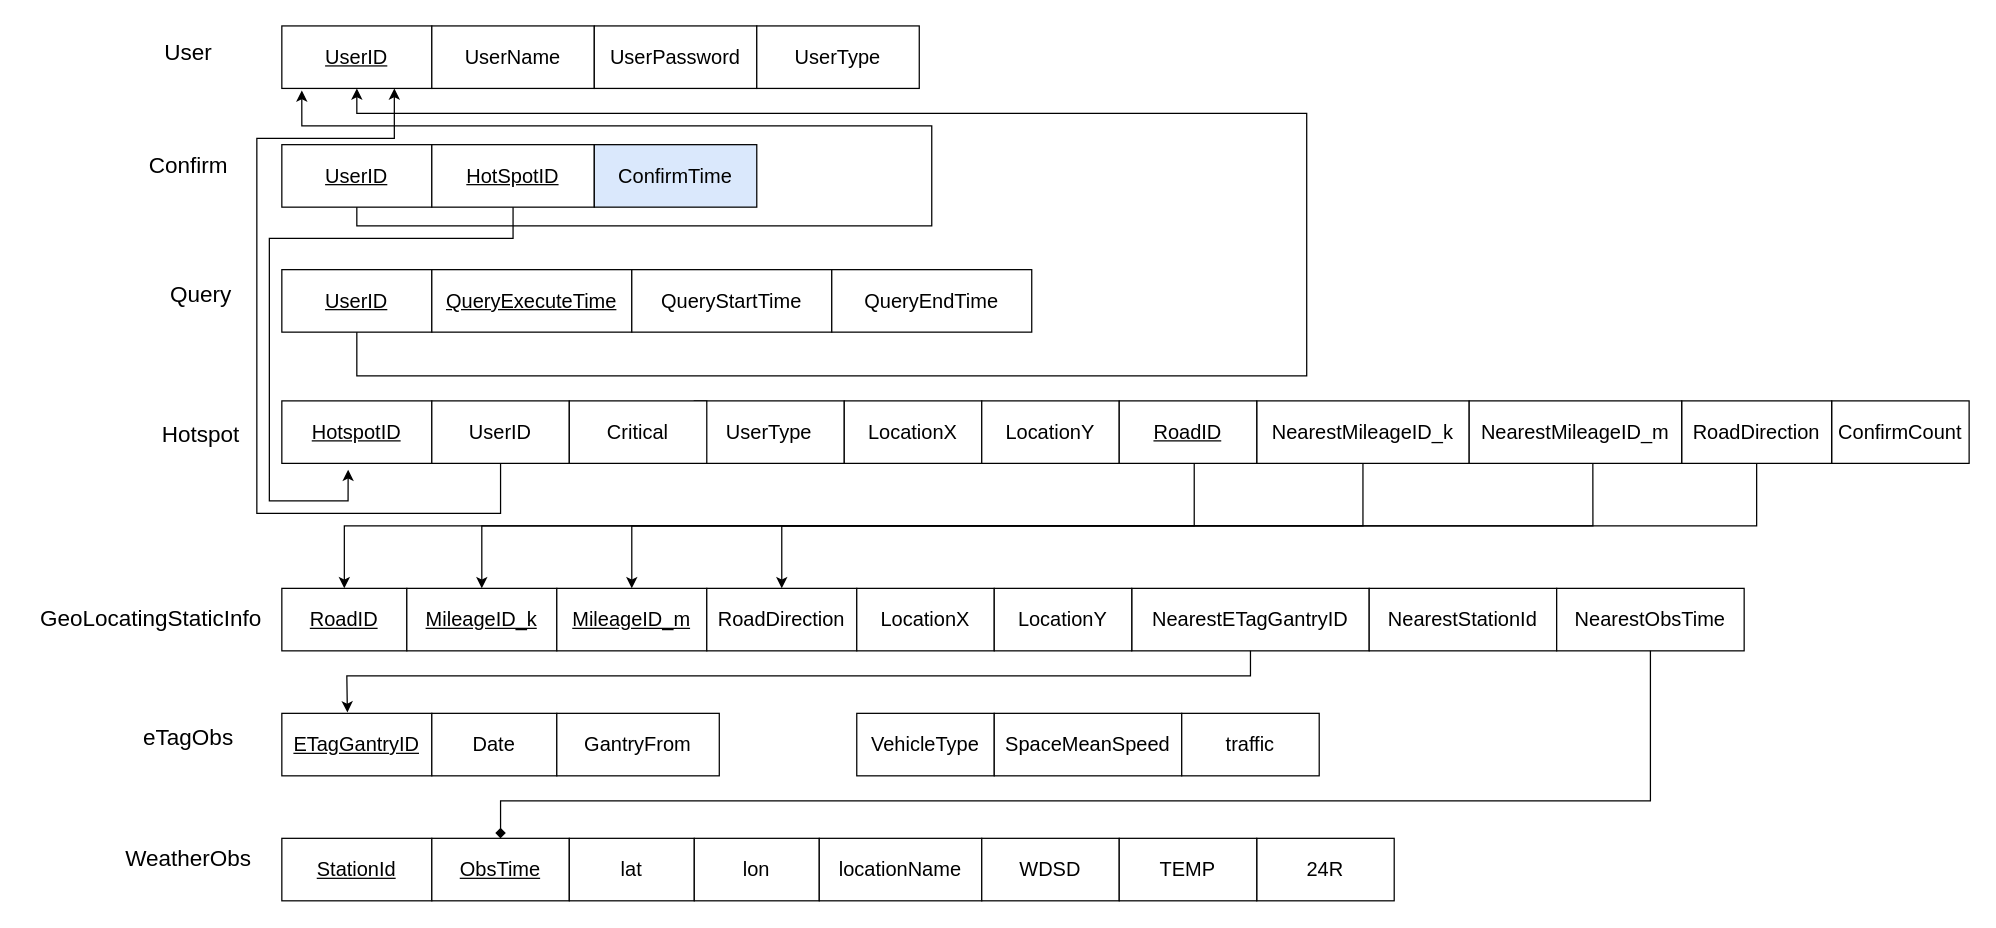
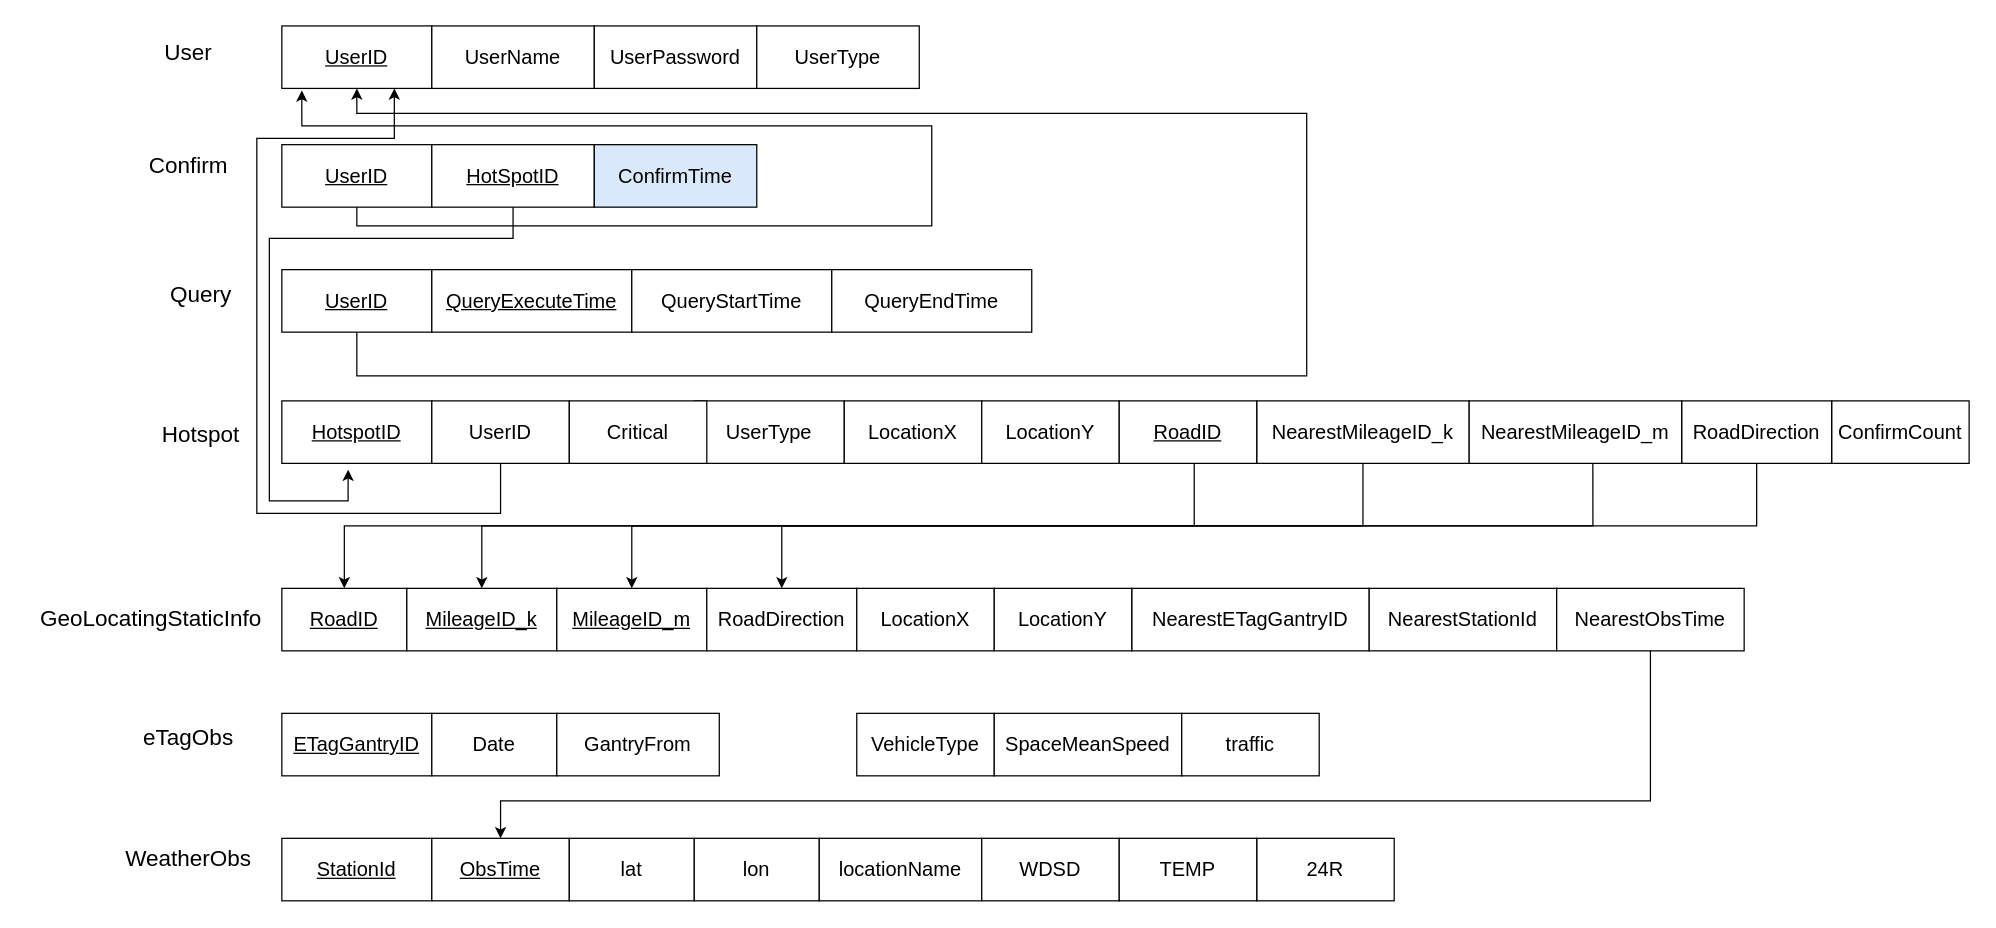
(797, 676) -> none
(501, 827) -> (501, 828)
